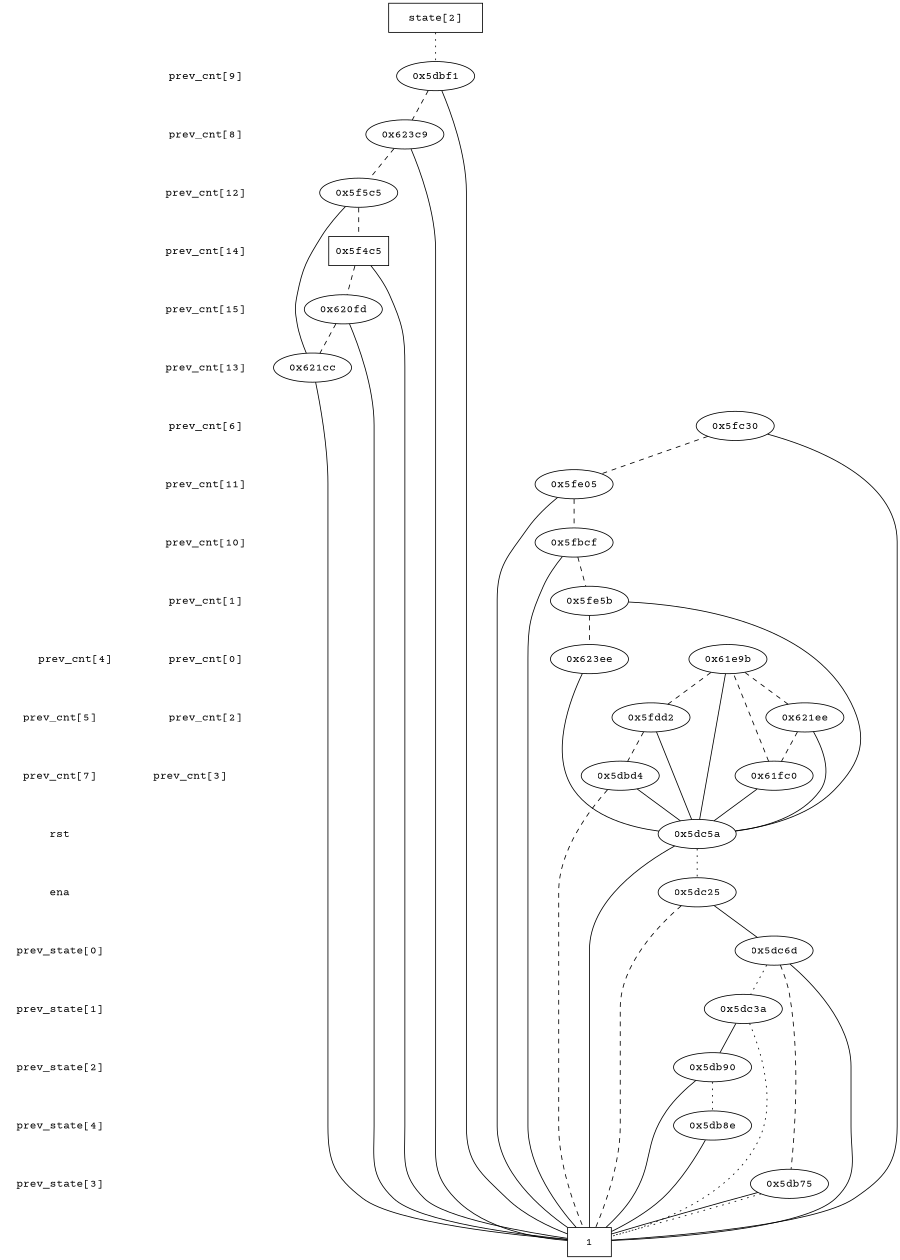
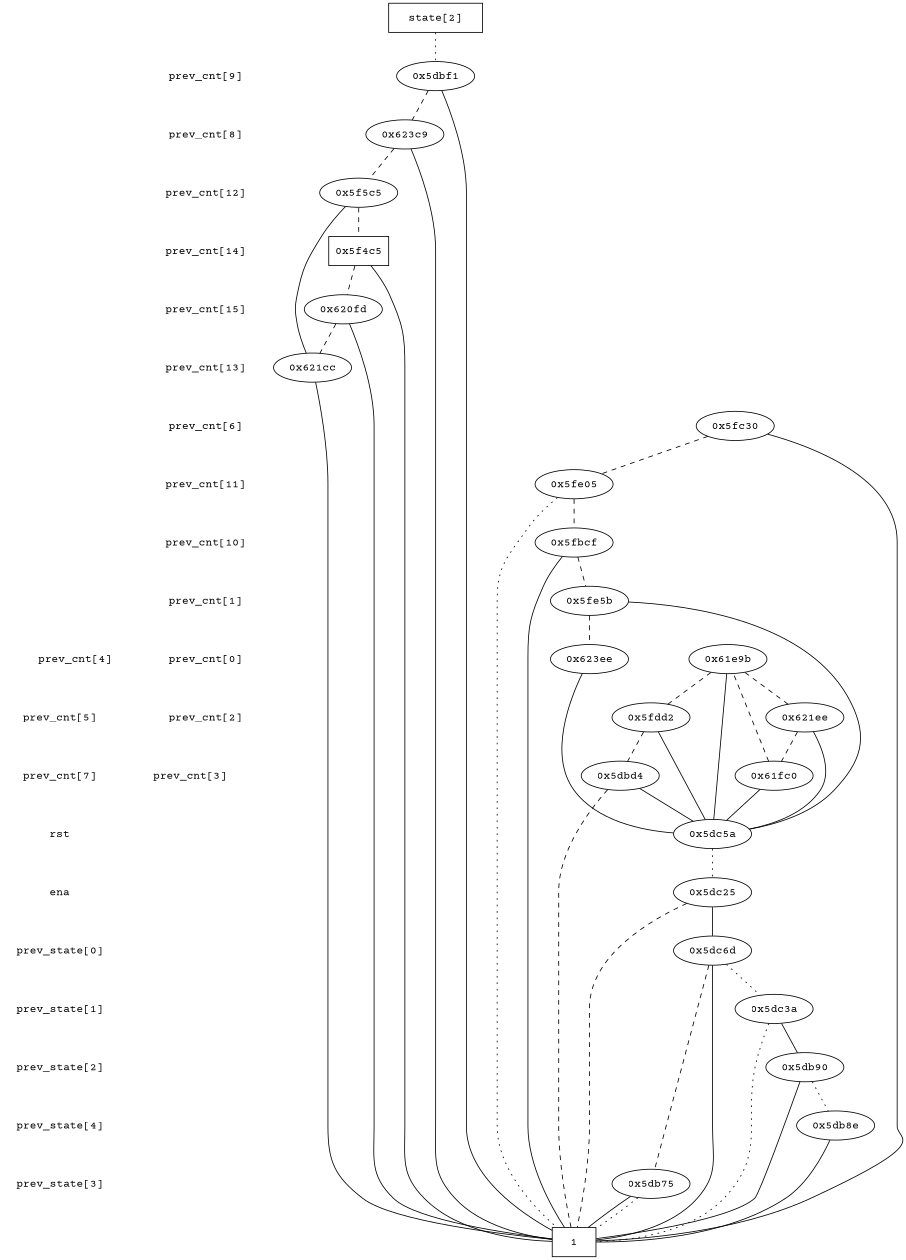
(497, 866) -> (497, 862)
(589, 1019) -> none
